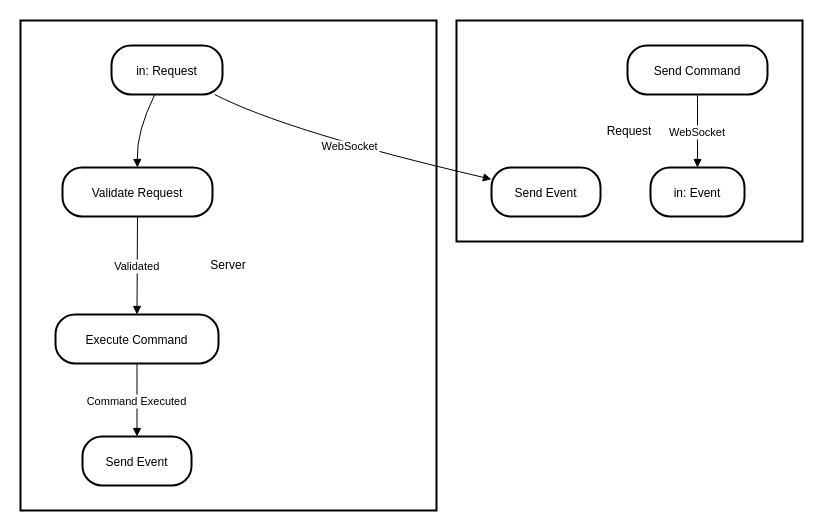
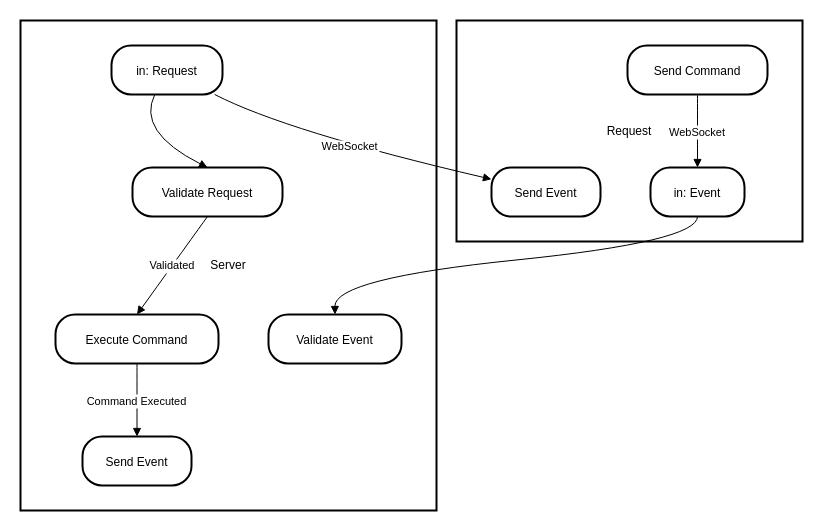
(138, 192) -> (208, 192)
none -> (484, 264)
none -> (335, 339)
